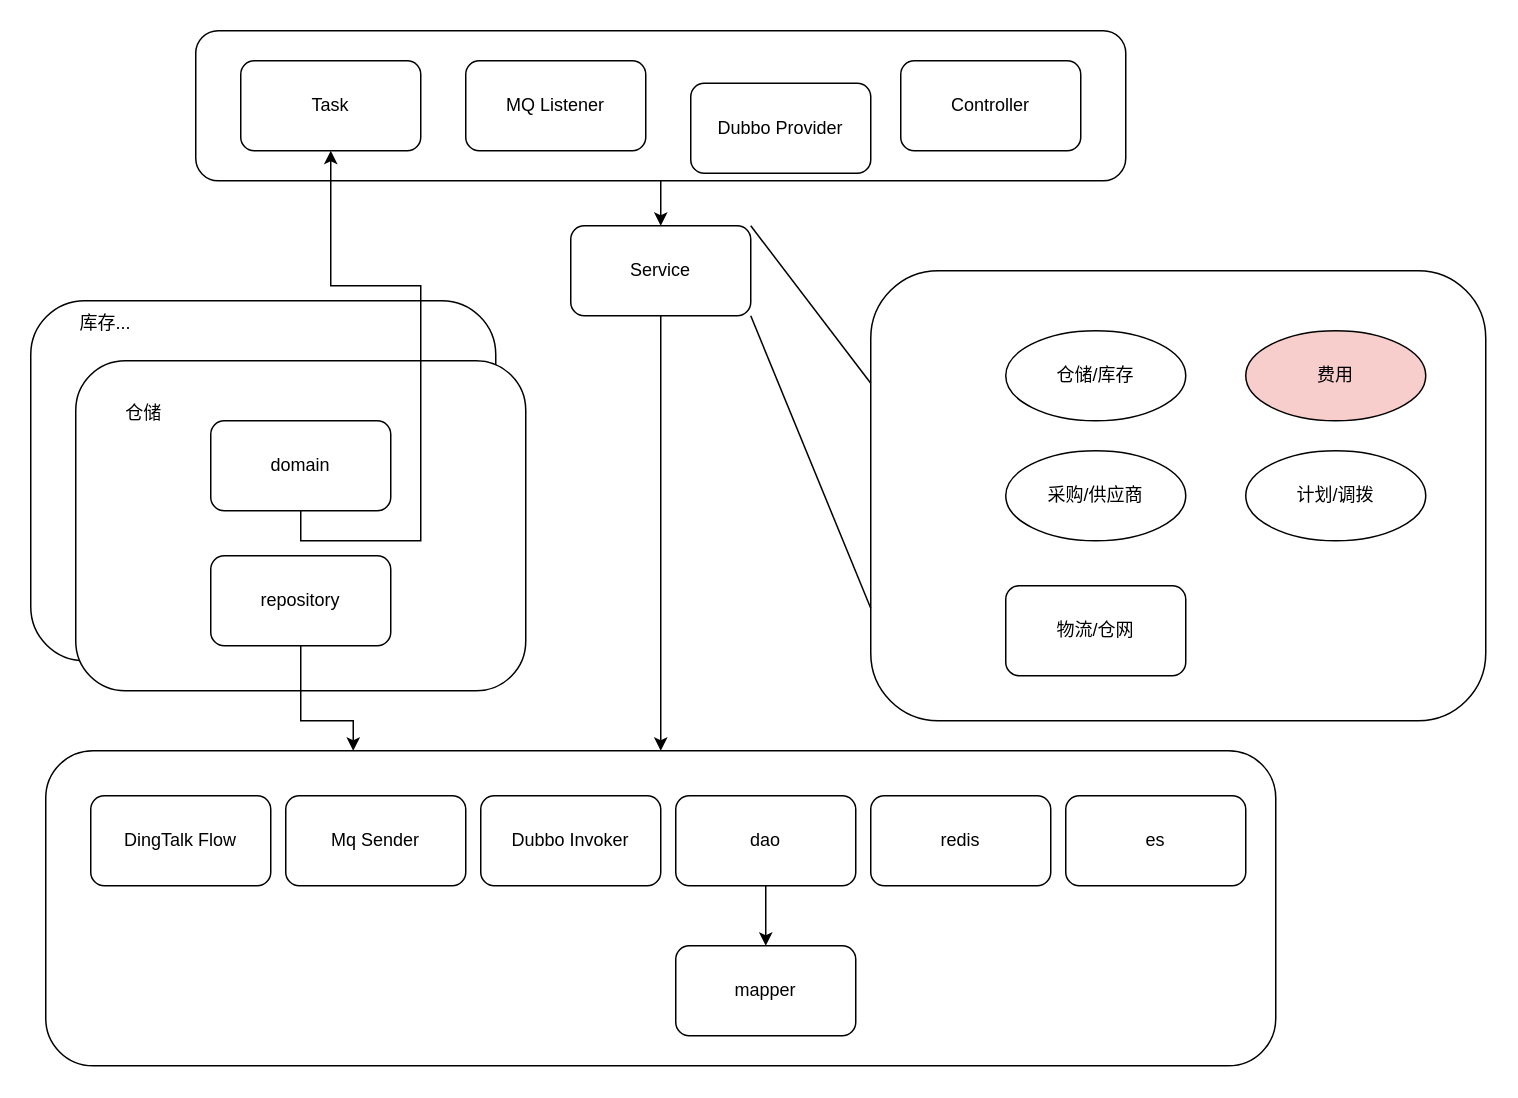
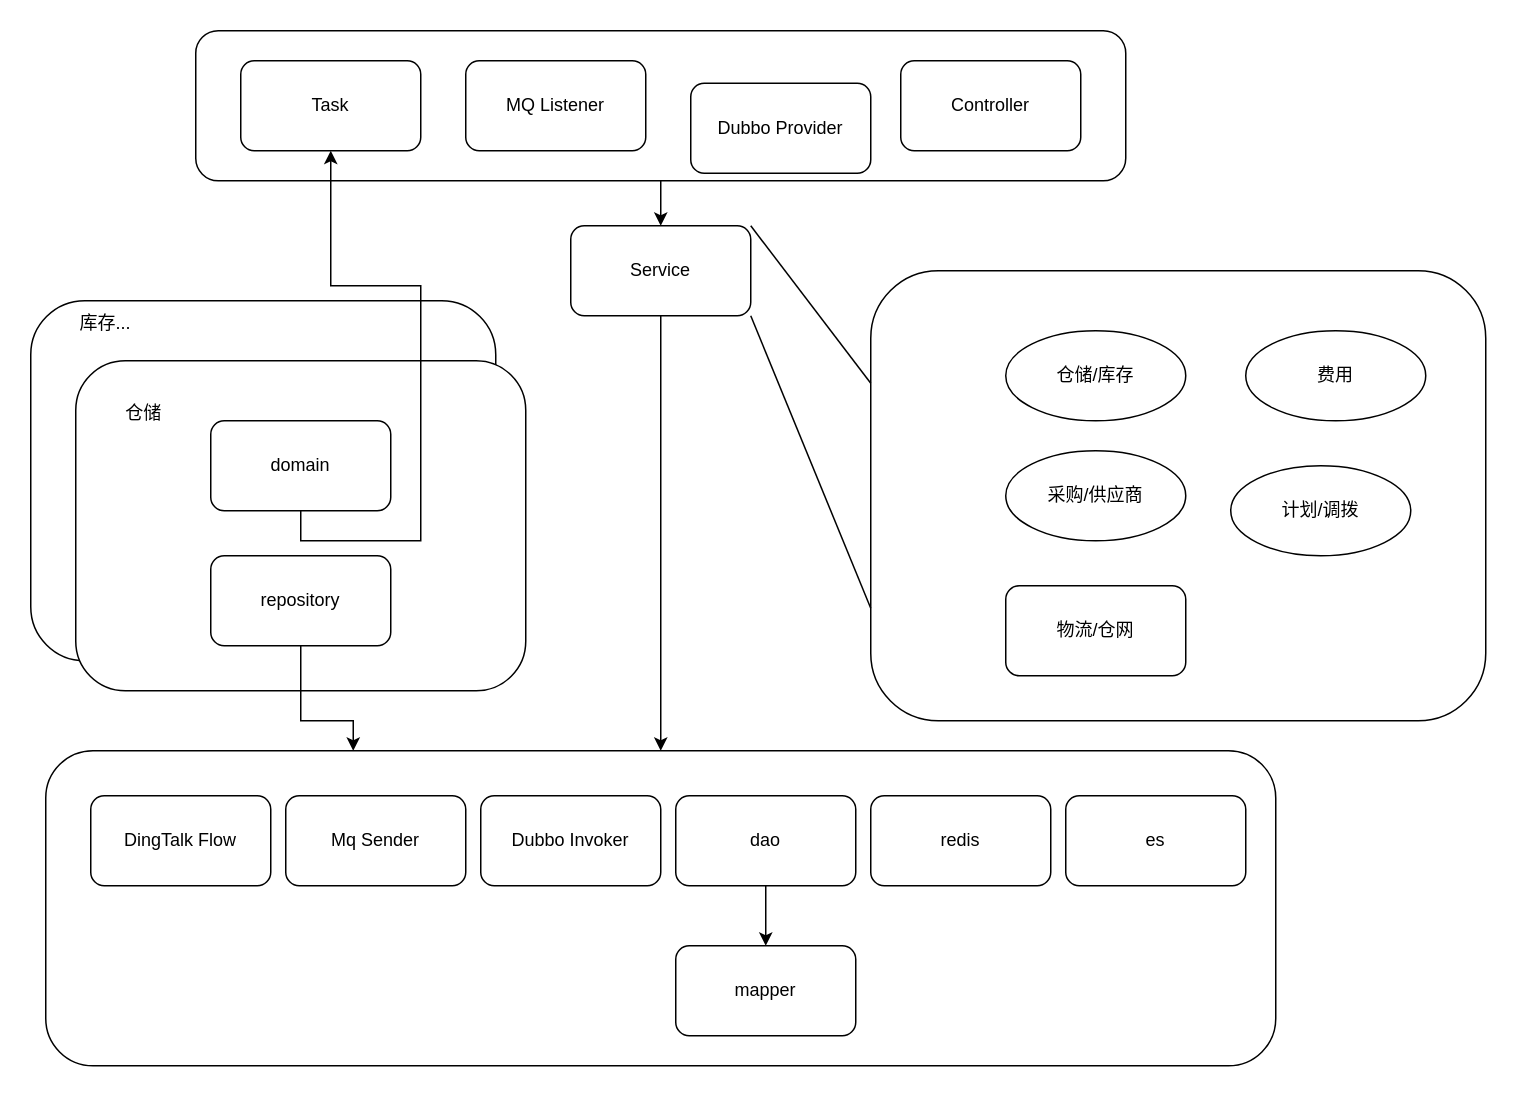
(1336, 376) -> (1336, 376)
(1336, 496) -> (1321, 511)
